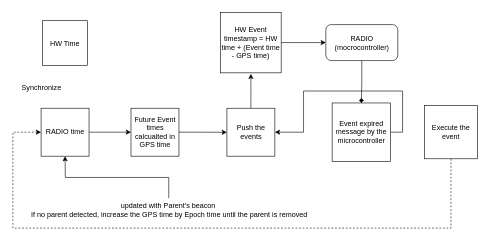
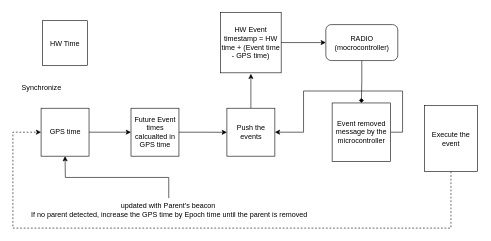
(65, 132) -> (65, 132)
(362, 132) -> (362, 132)
(451, 132) -> (451, 139)
